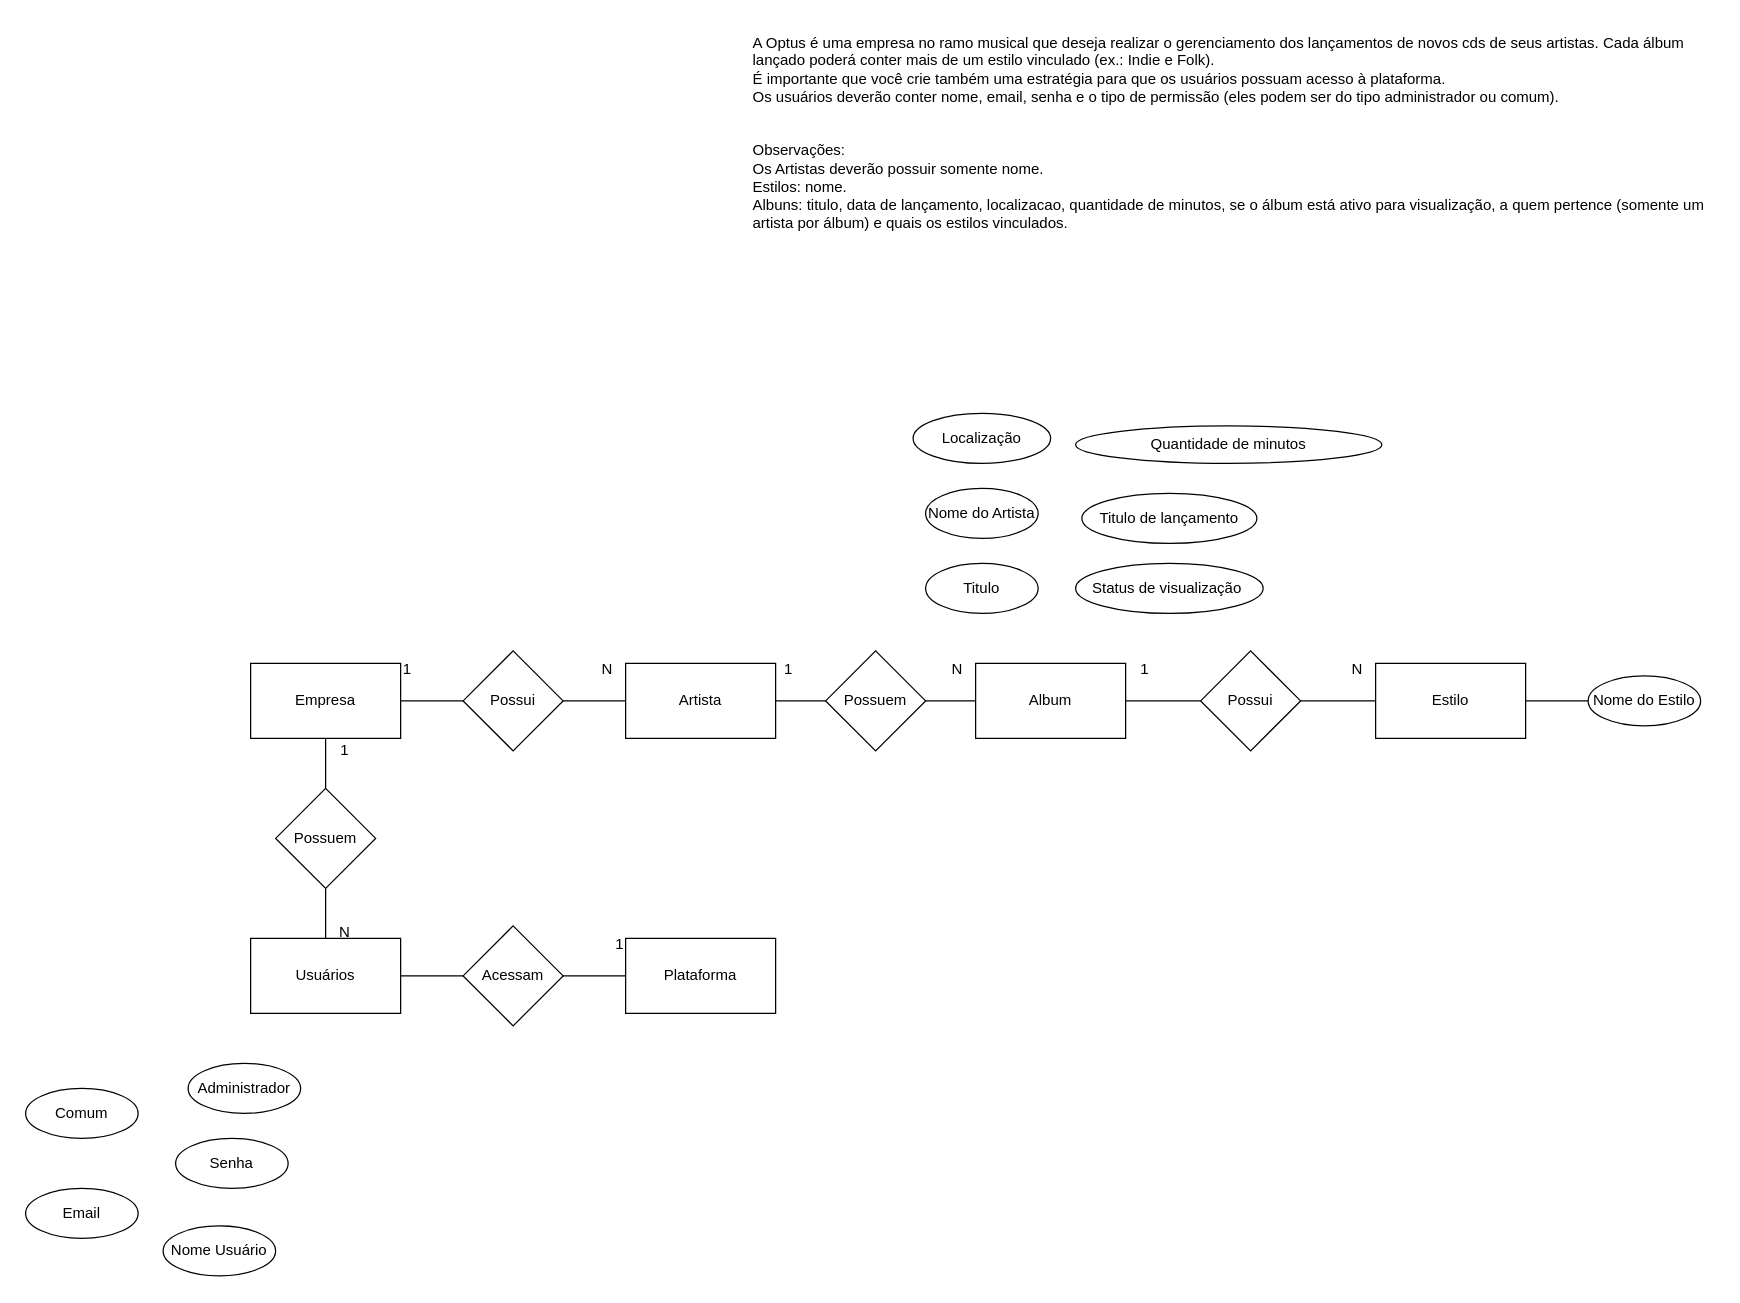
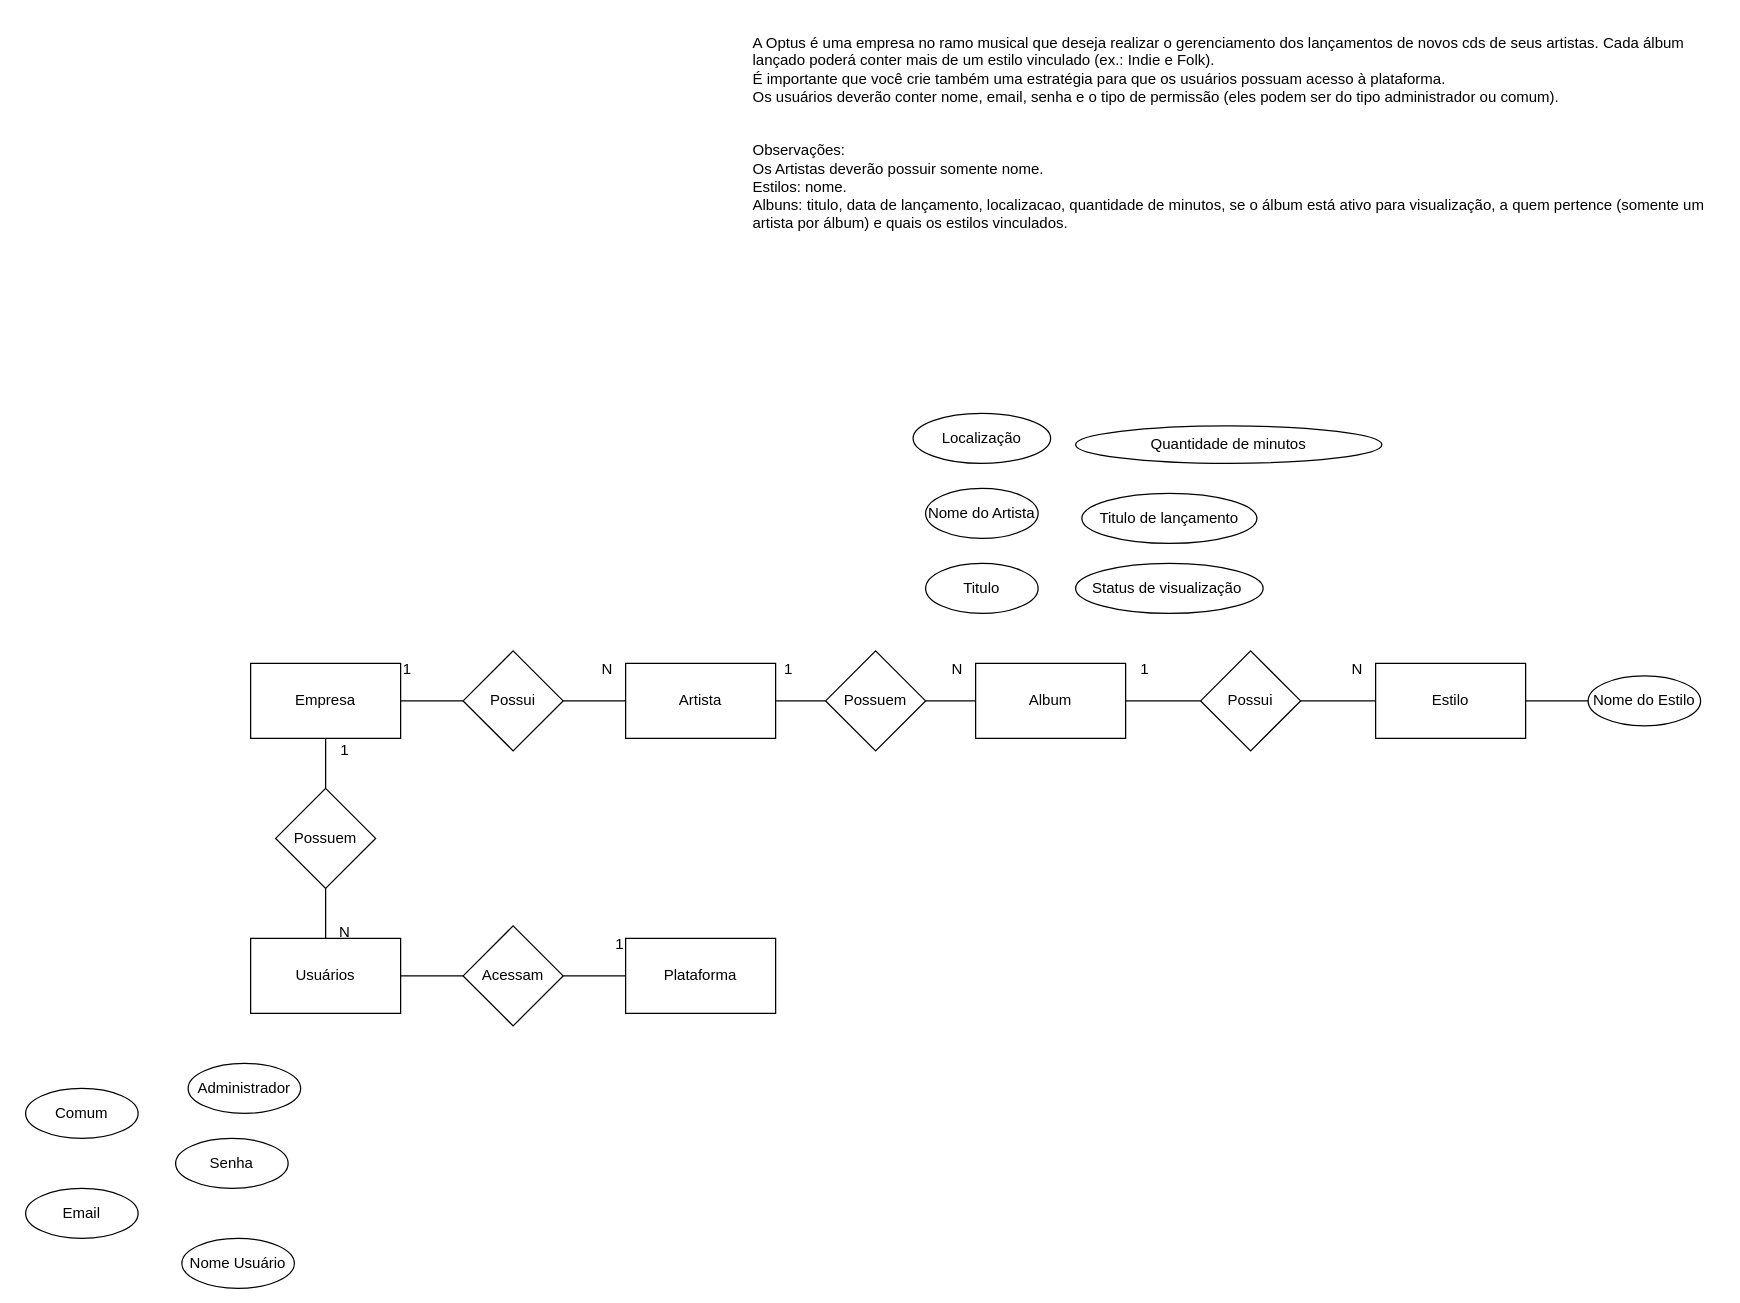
(219, 1251) -> (238, 1263)
